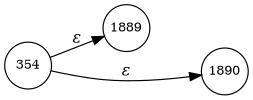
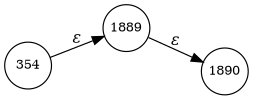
(120, 81) -> (170, 47)
